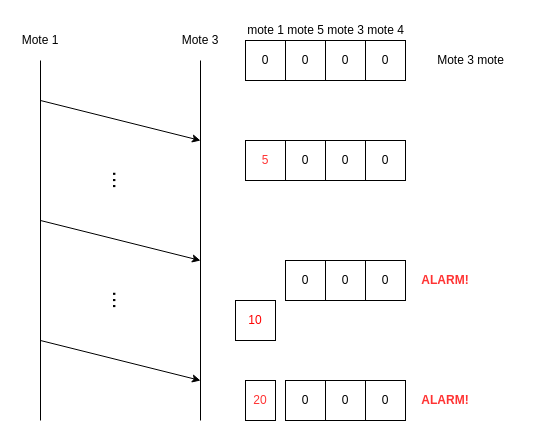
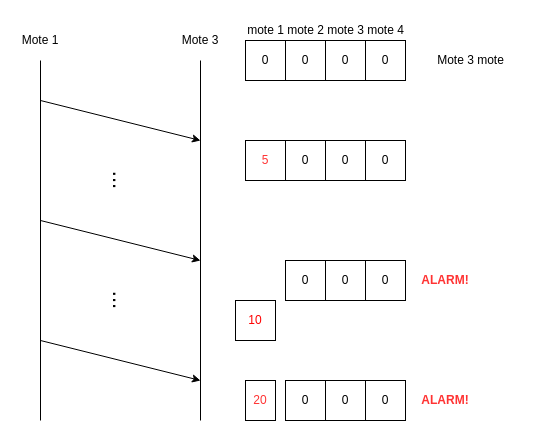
(306, 31) -> (306, 31)
